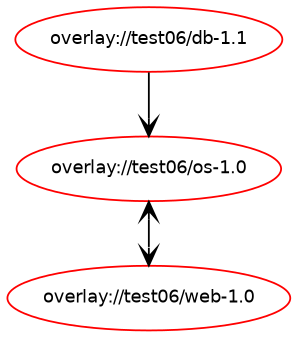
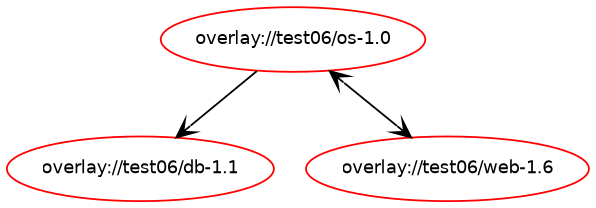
(149, 95) -> (224, 98)
(149, 298) -> (447, 169)
